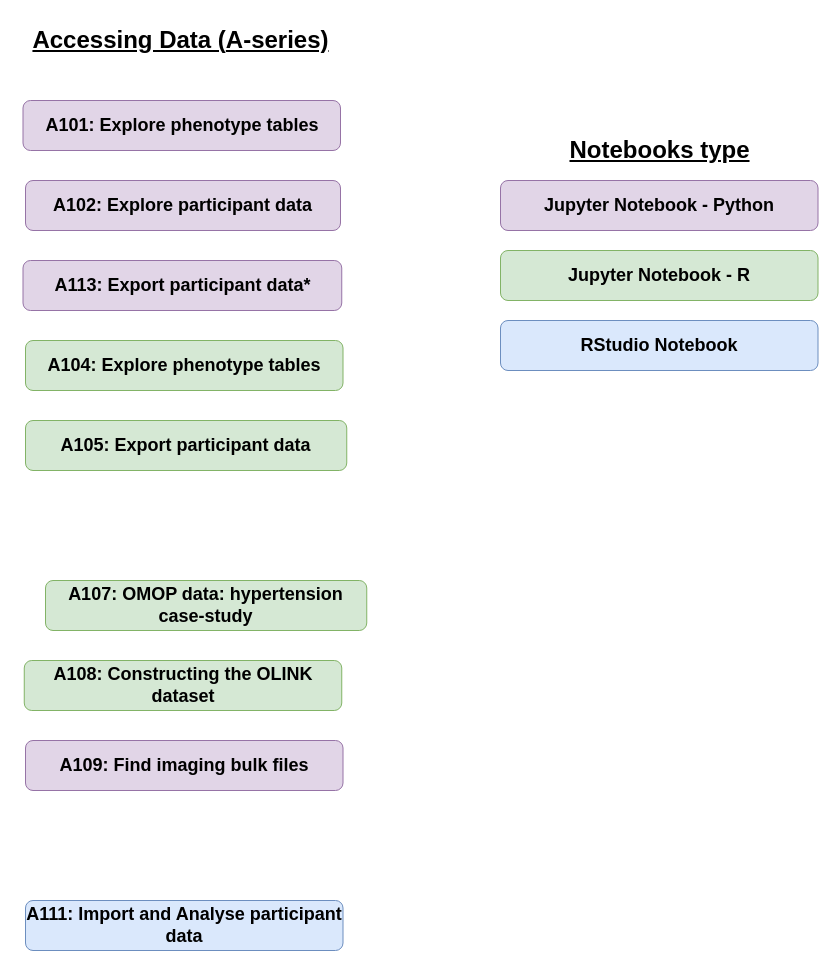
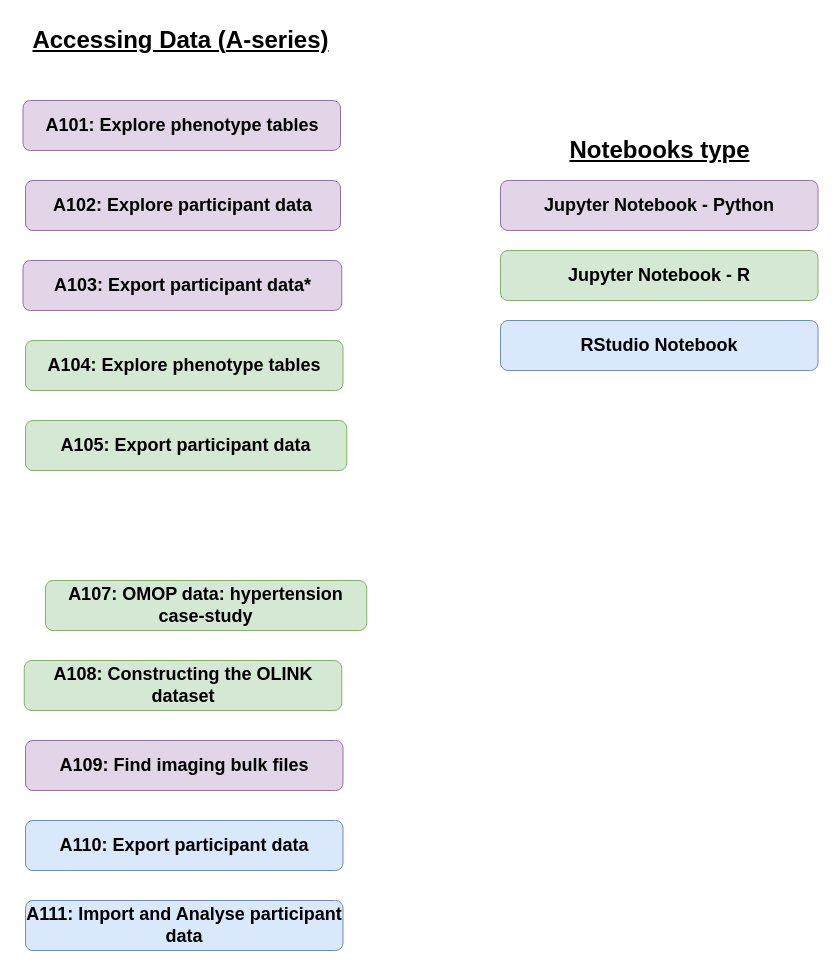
(183, 286) -> (183, 286)
none -> (184, 846)
